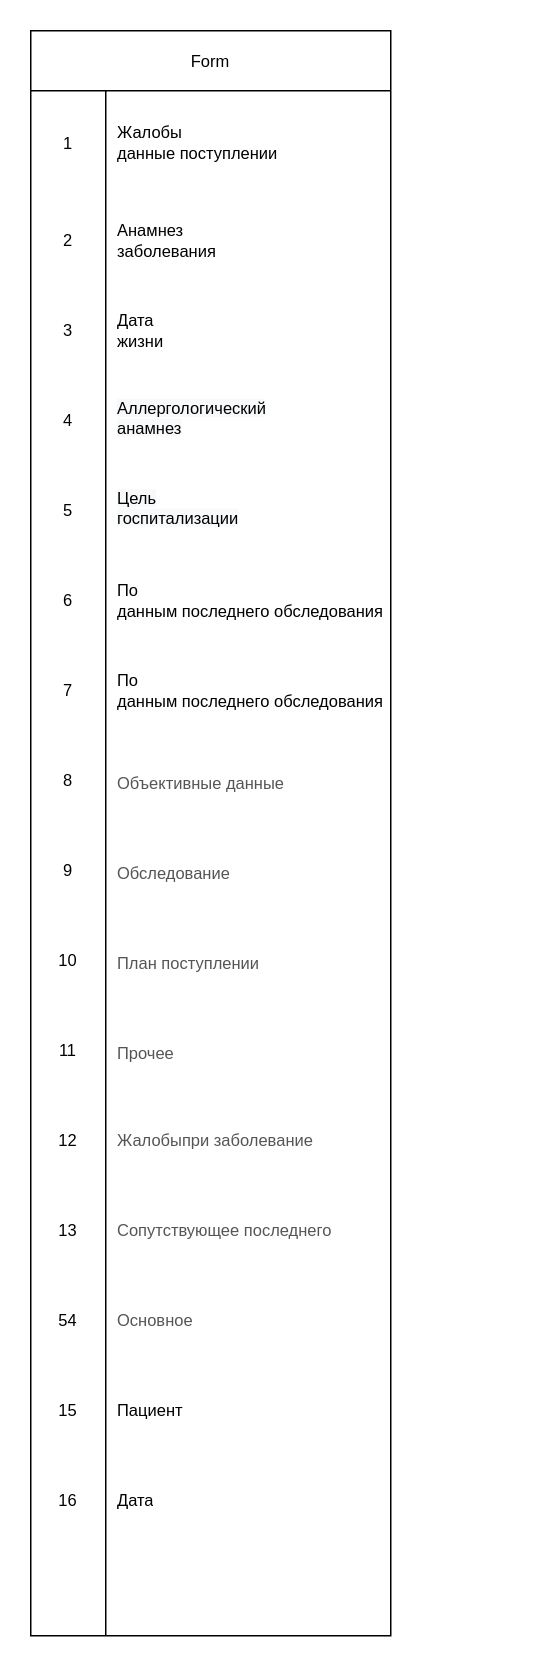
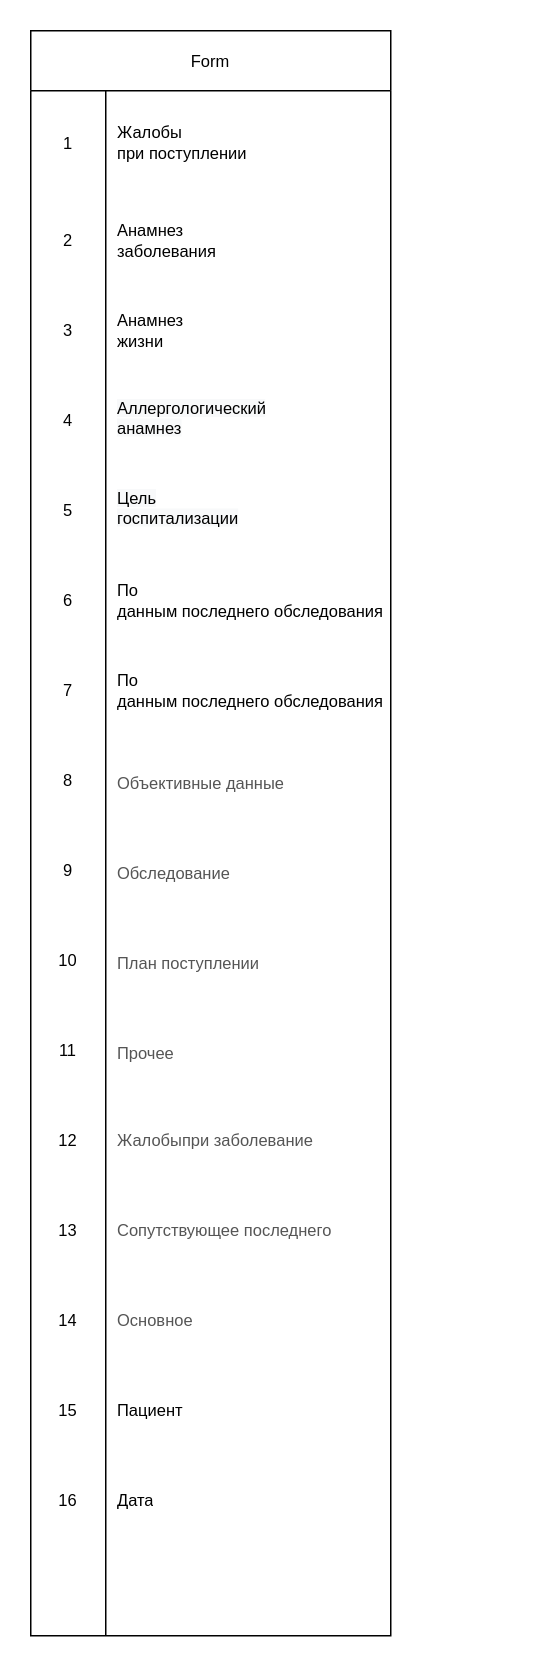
(199, 143) -> (185, 143)
(141, 331) -> (150, 331)
(68, 1321) -> (68, 1321)
